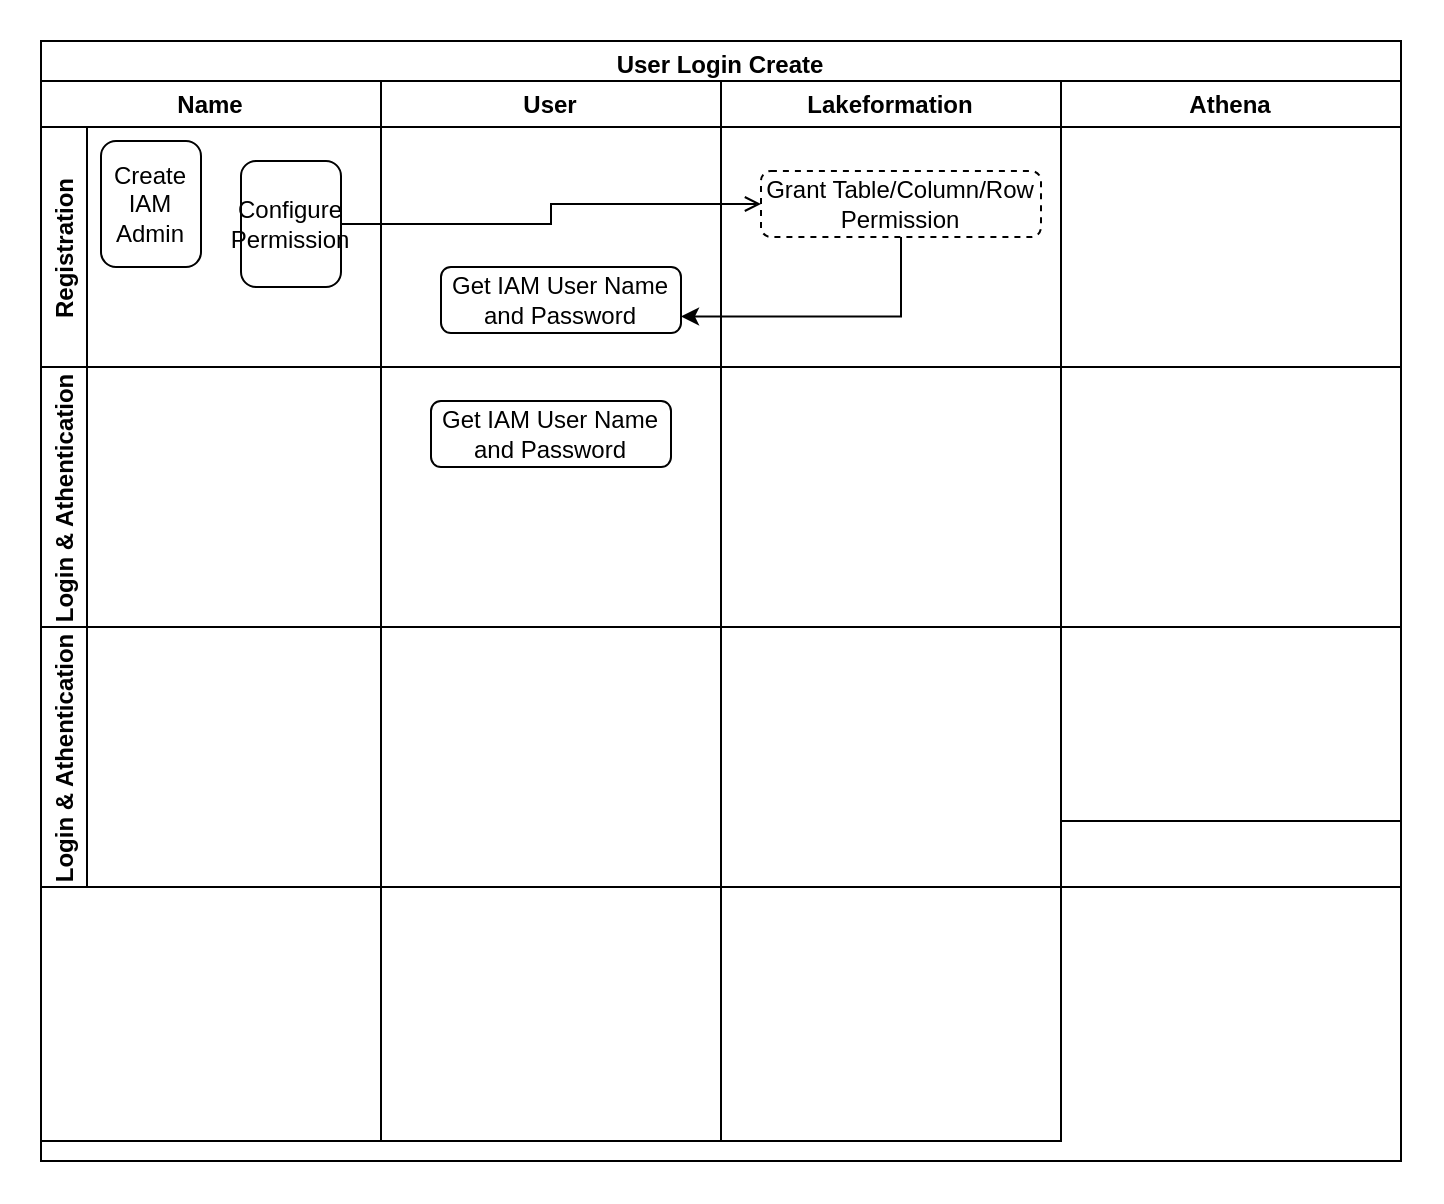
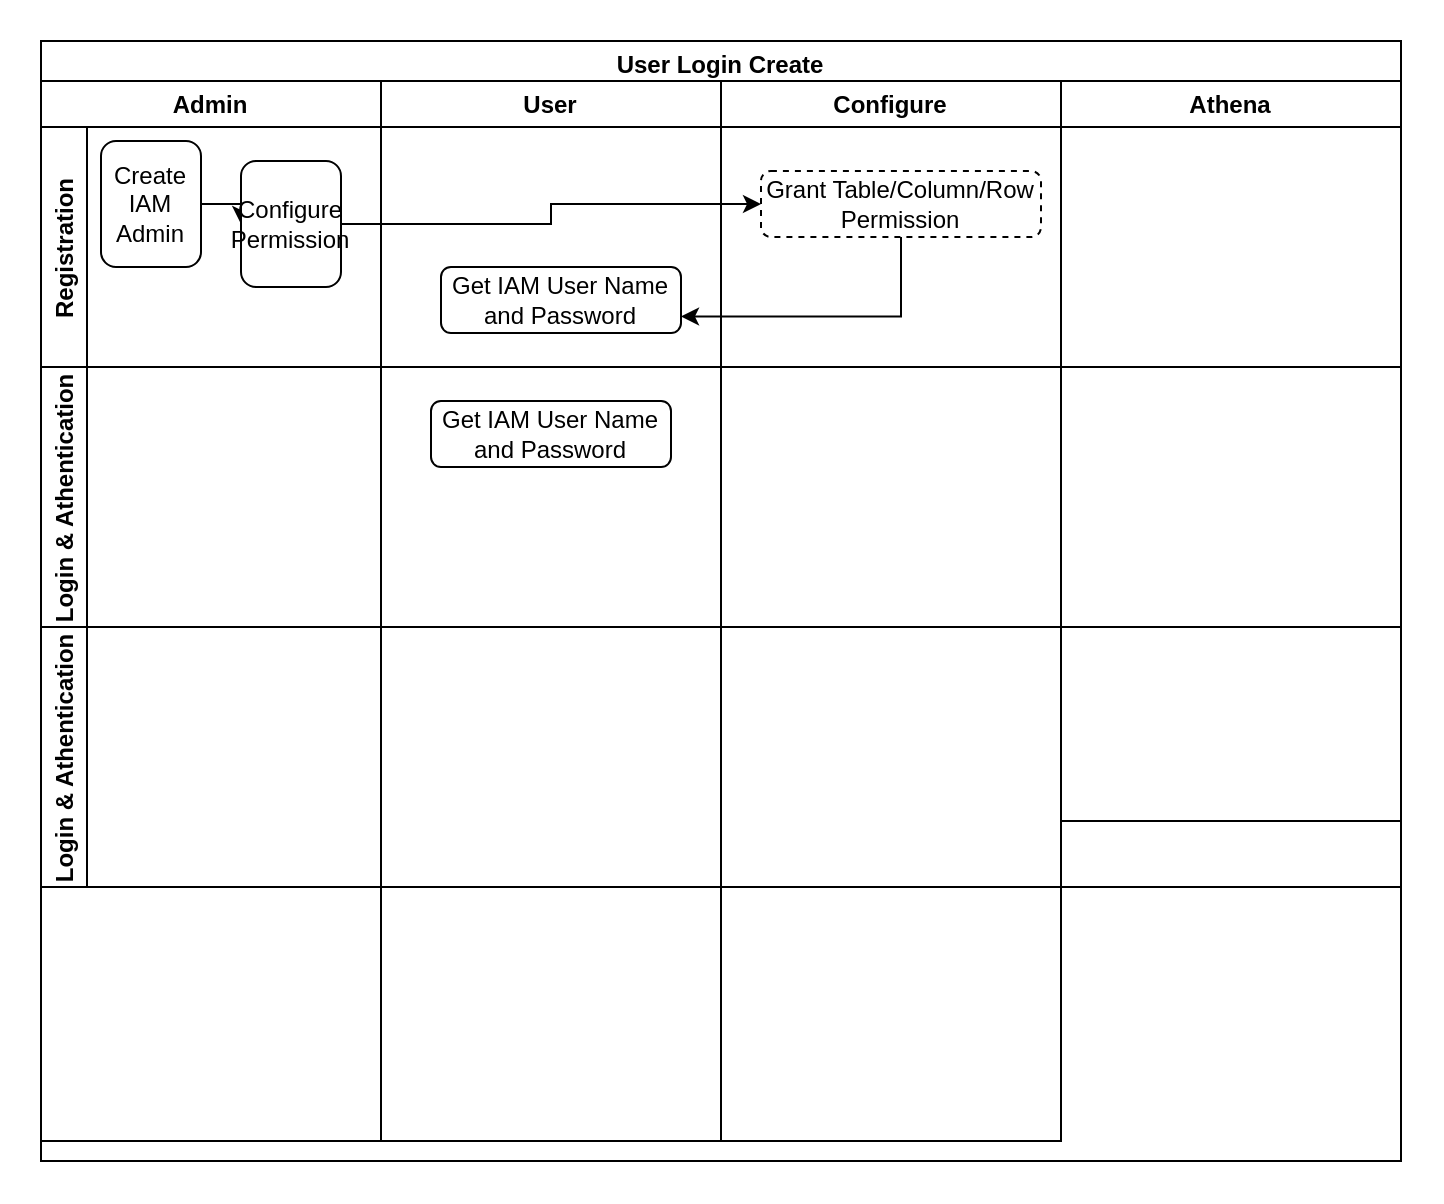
(210, 105) -> (210, 105)
(890, 105) -> (890, 105)
none -> (224, 204)
(748, 204) -> (746, 204)
